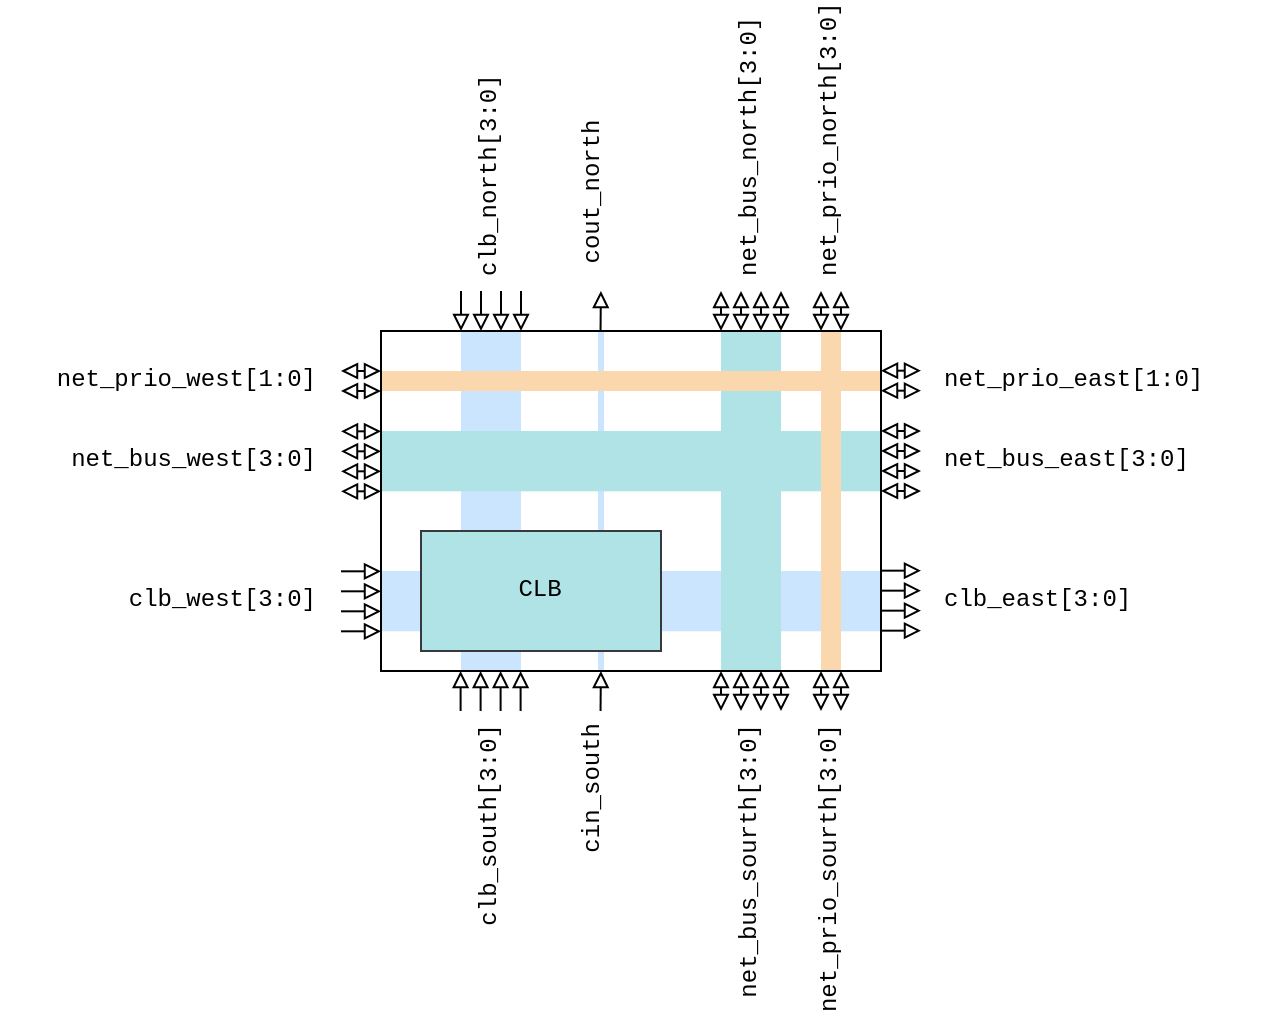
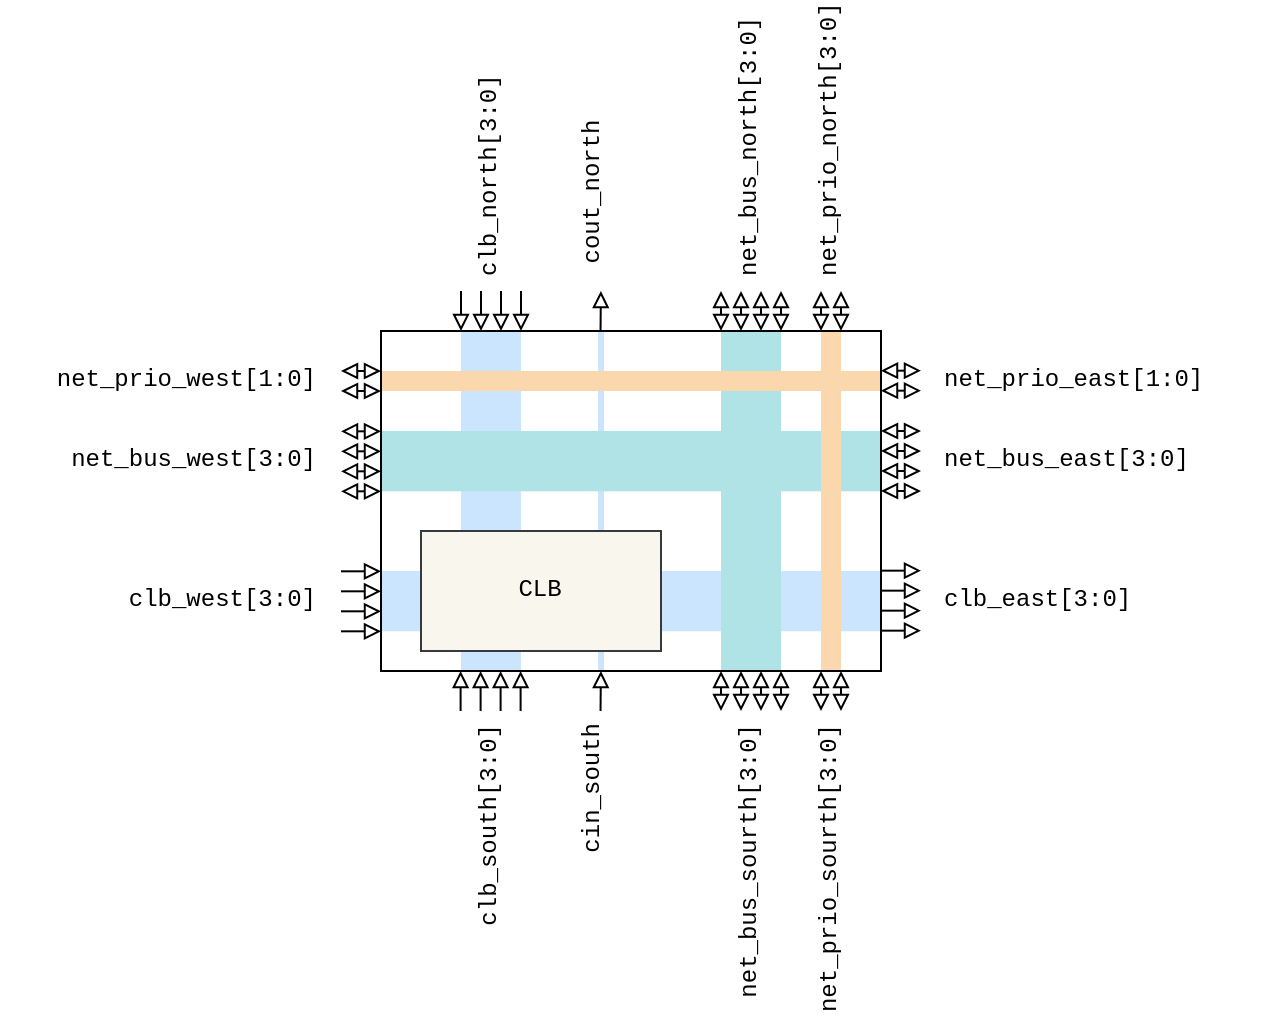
(541, 591) -> (541, 591)
